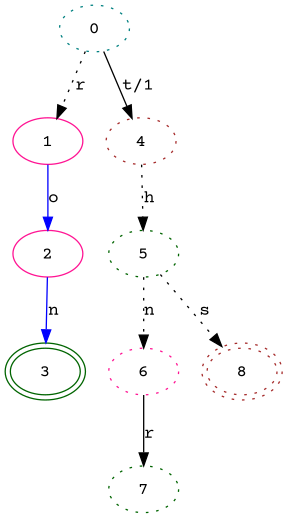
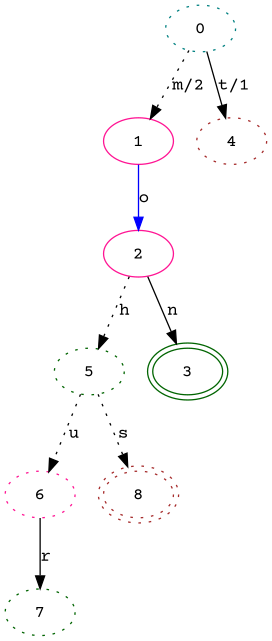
(81, 85) -> (188, 85)
(142, 191) -> (116, 307)
(47, 303) -> (160, 304)
(150, 310) -> (74, 433)
